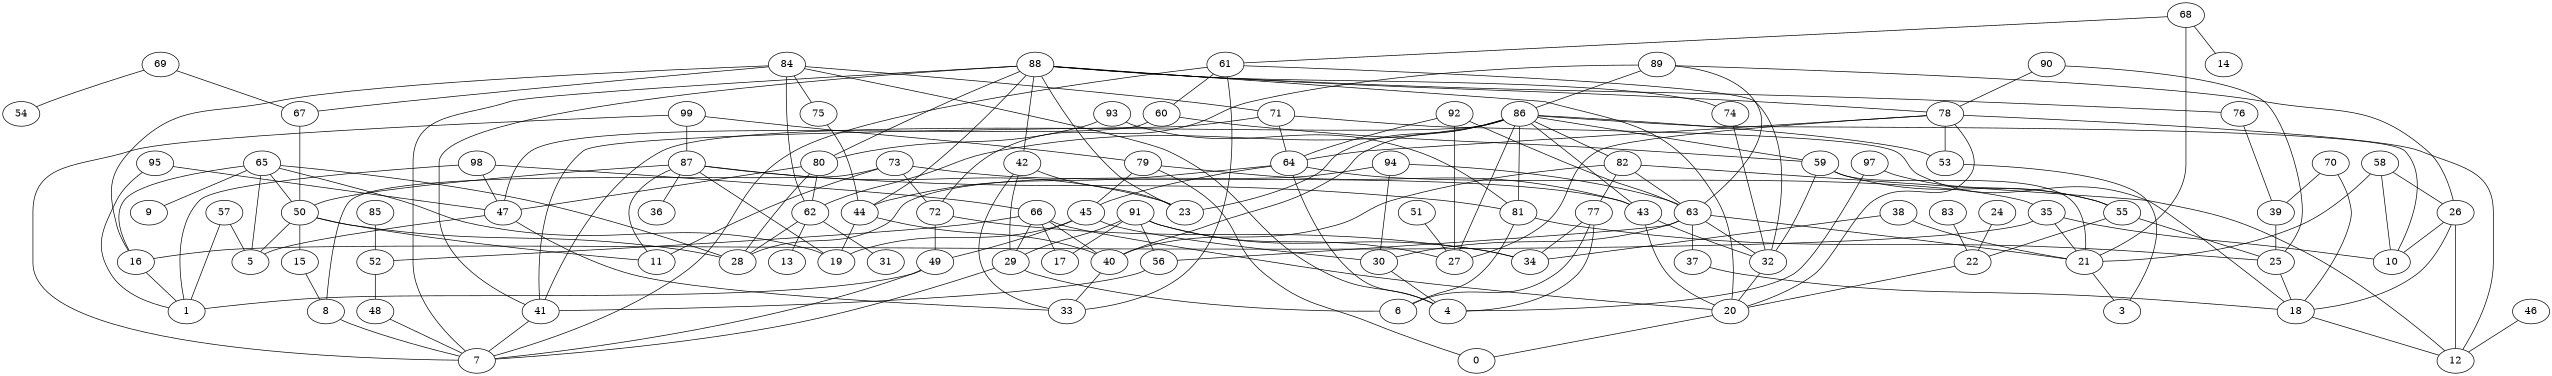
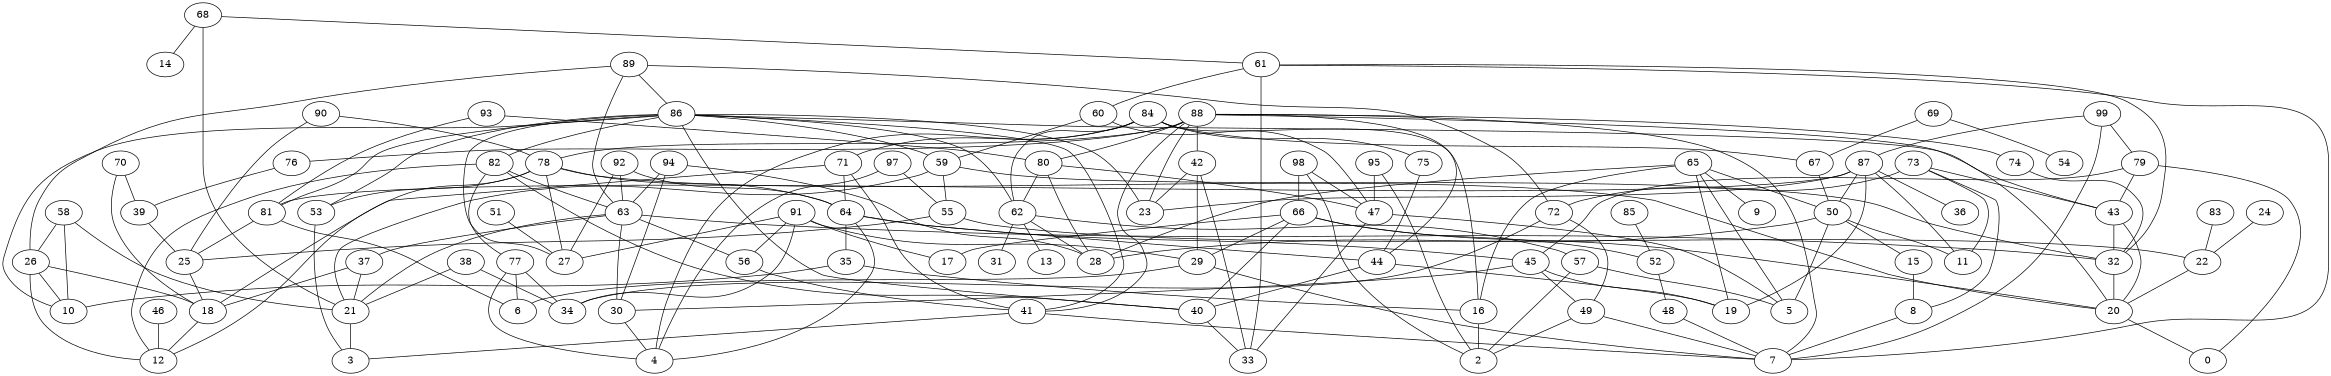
none -> (1302, 227)
(2066, 237) -> (357, 290)
(187, 311) -> (1479, 361)
none -> (689, 336)
